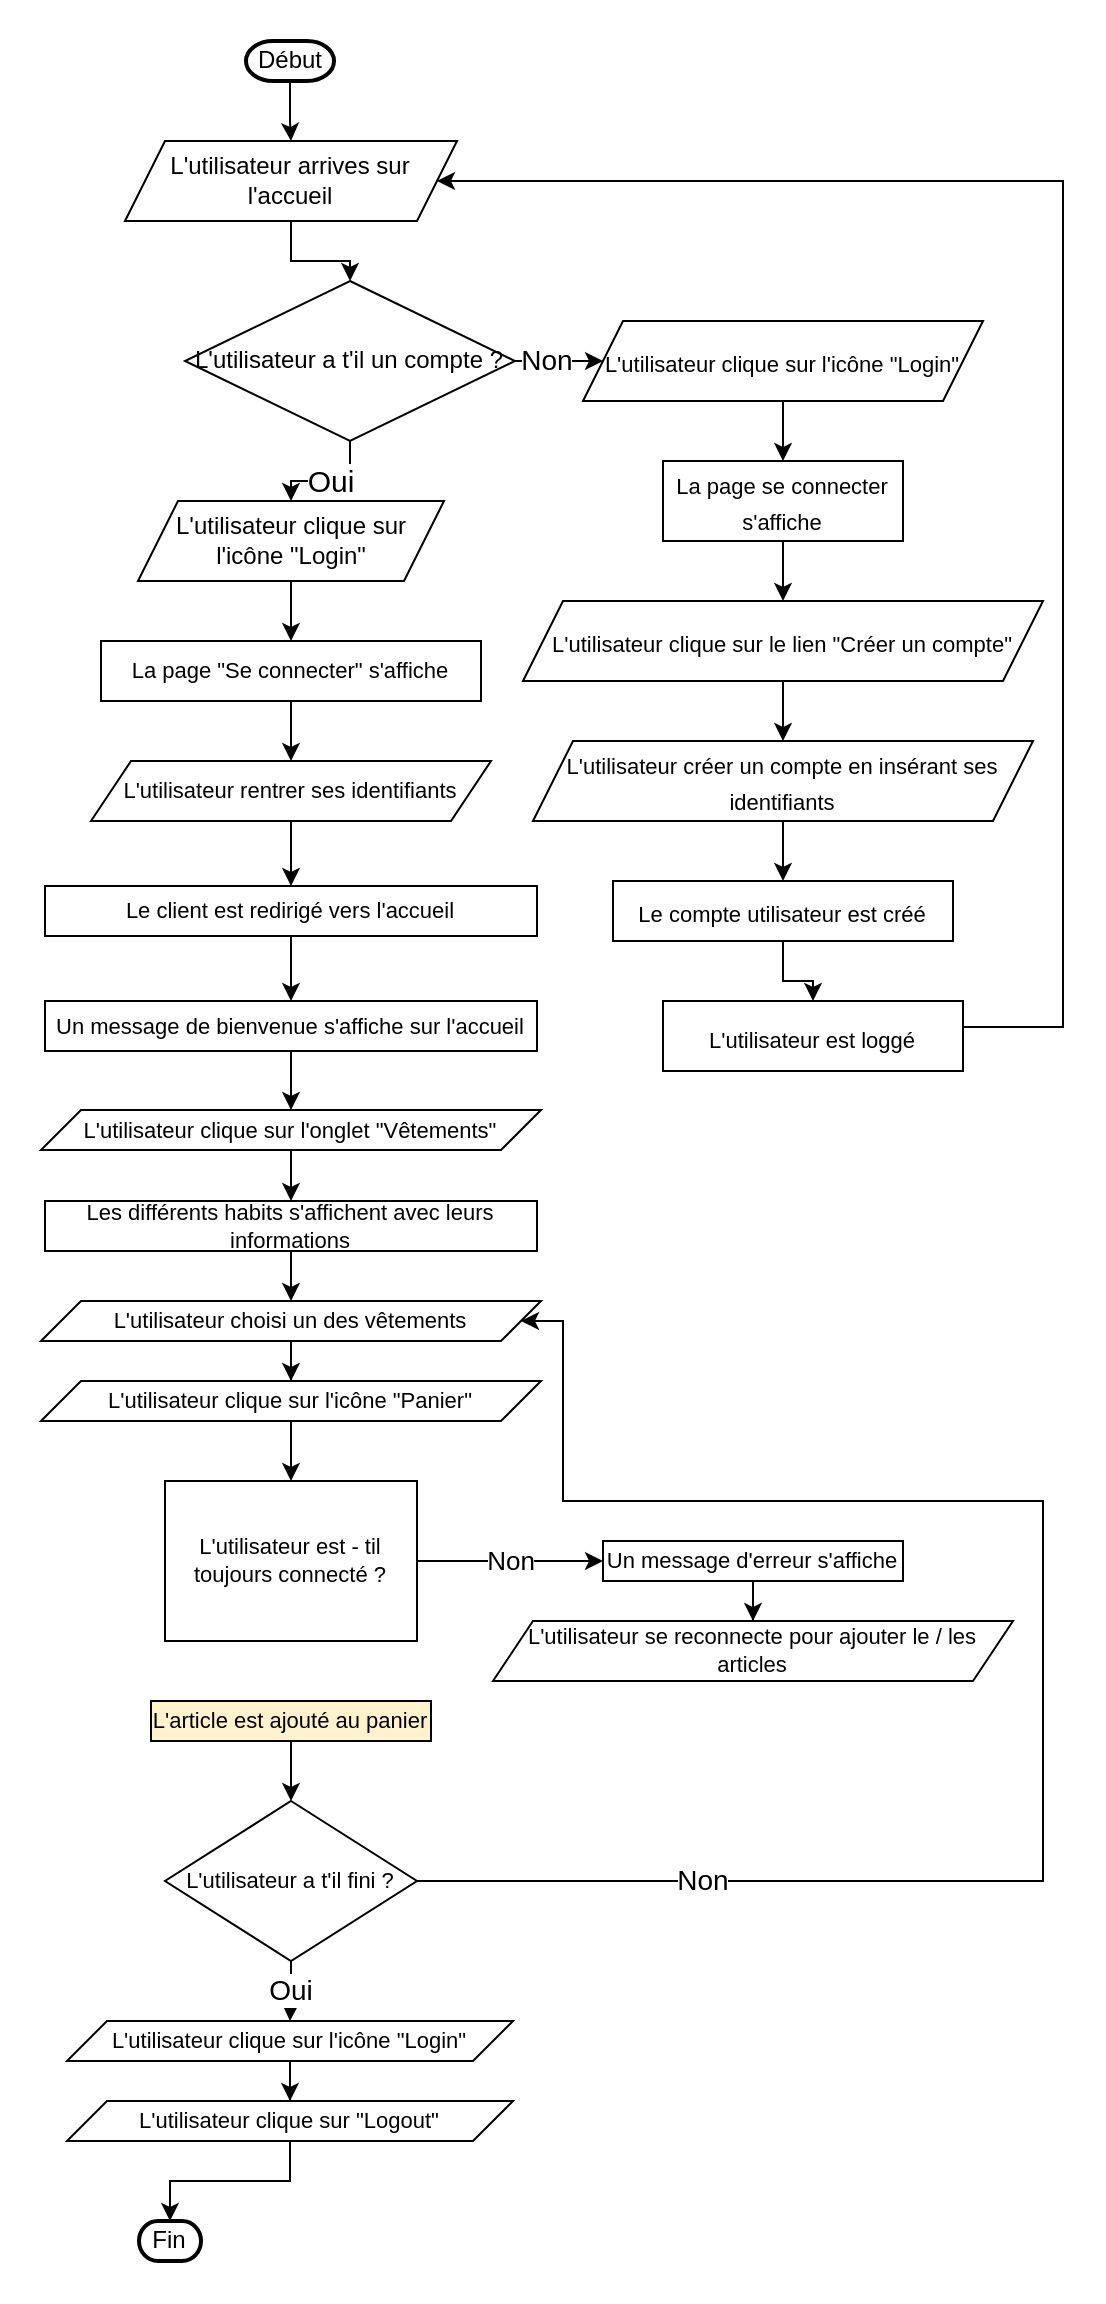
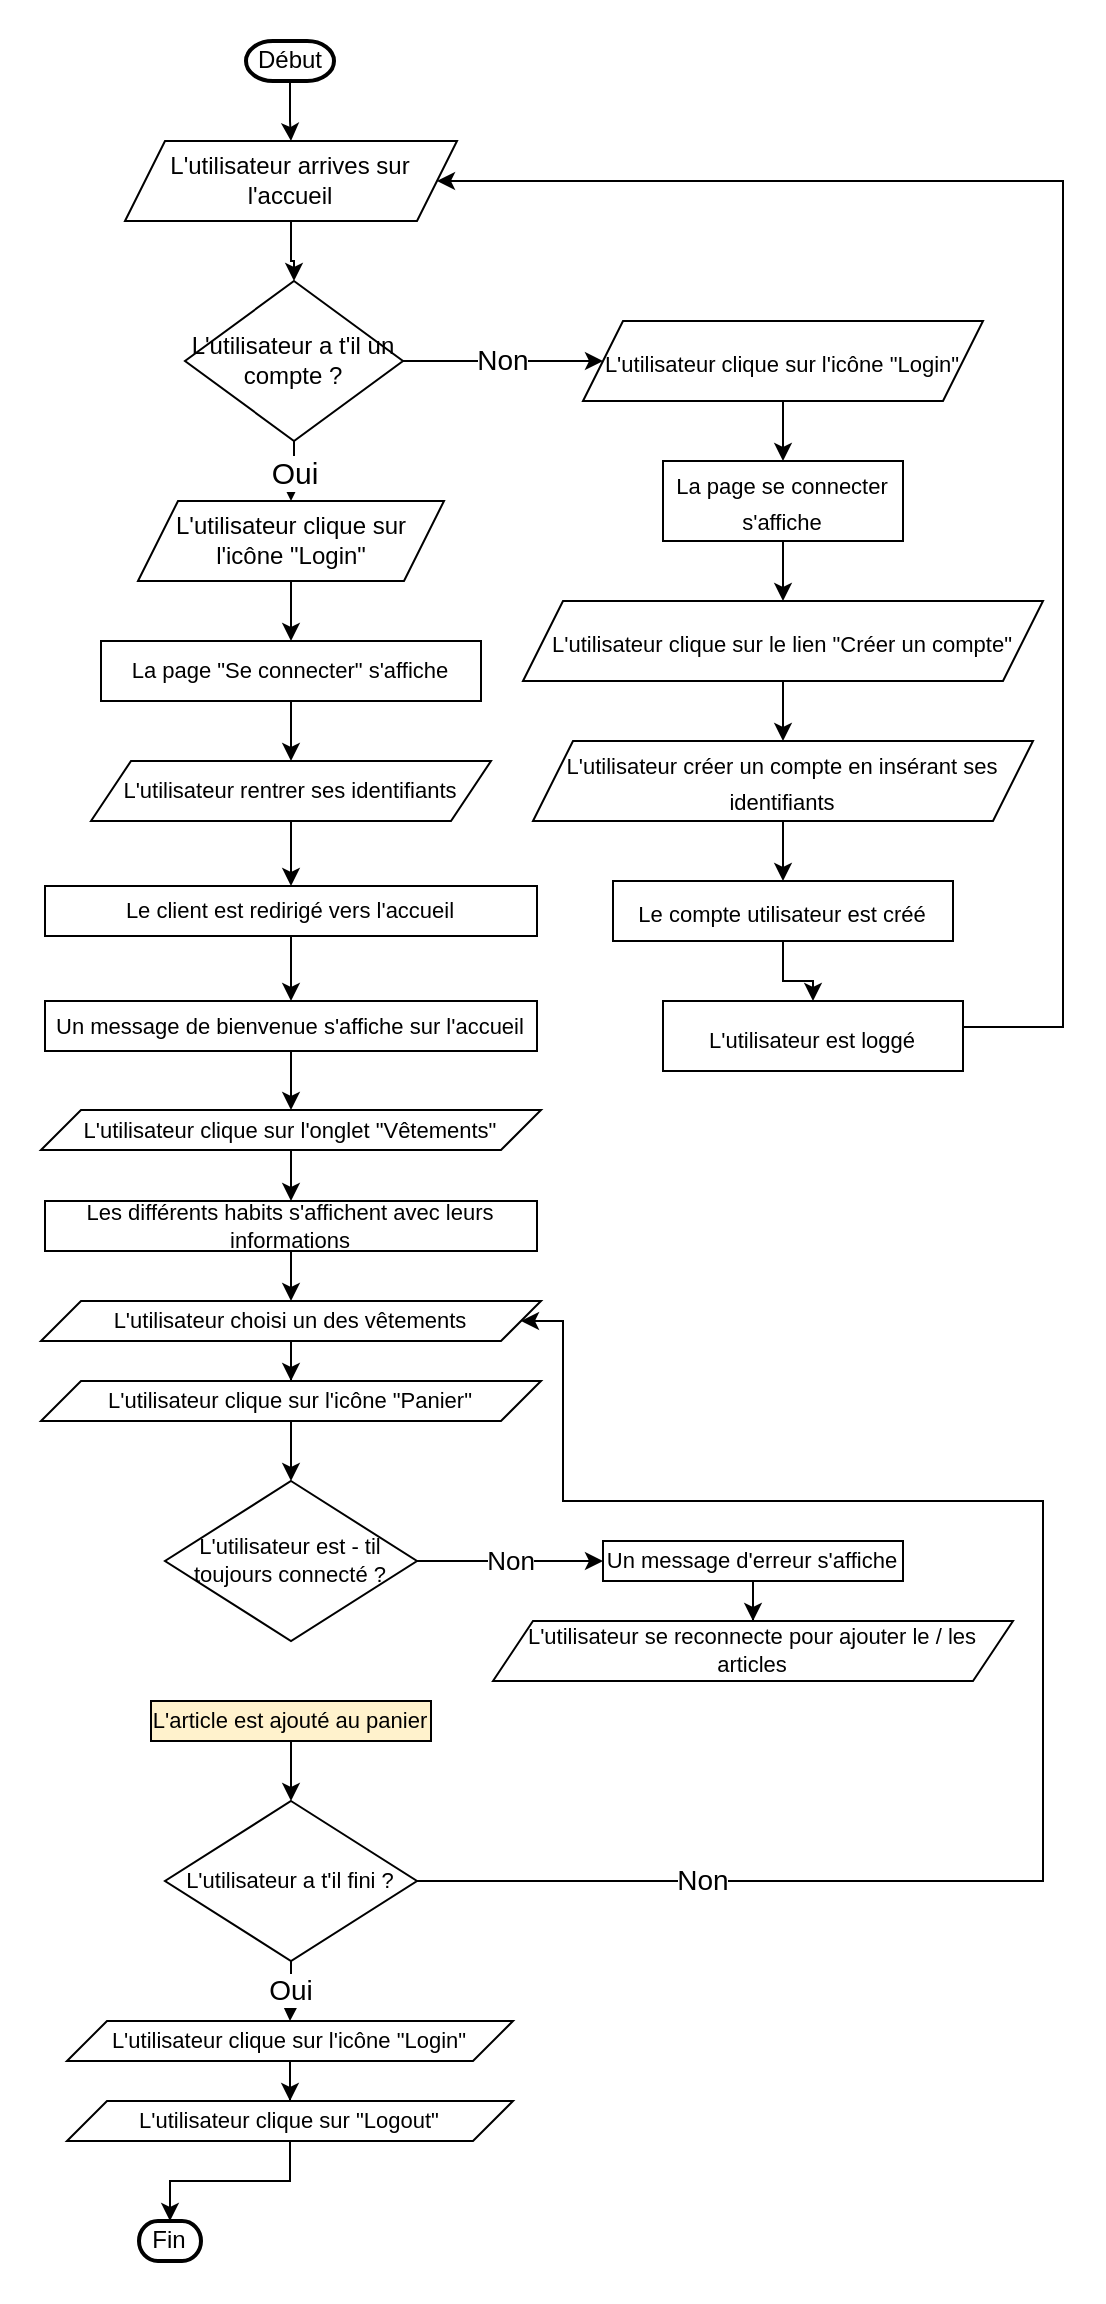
(350, 361) -> (294, 361)
(291, 1561) -> (291, 1561)
